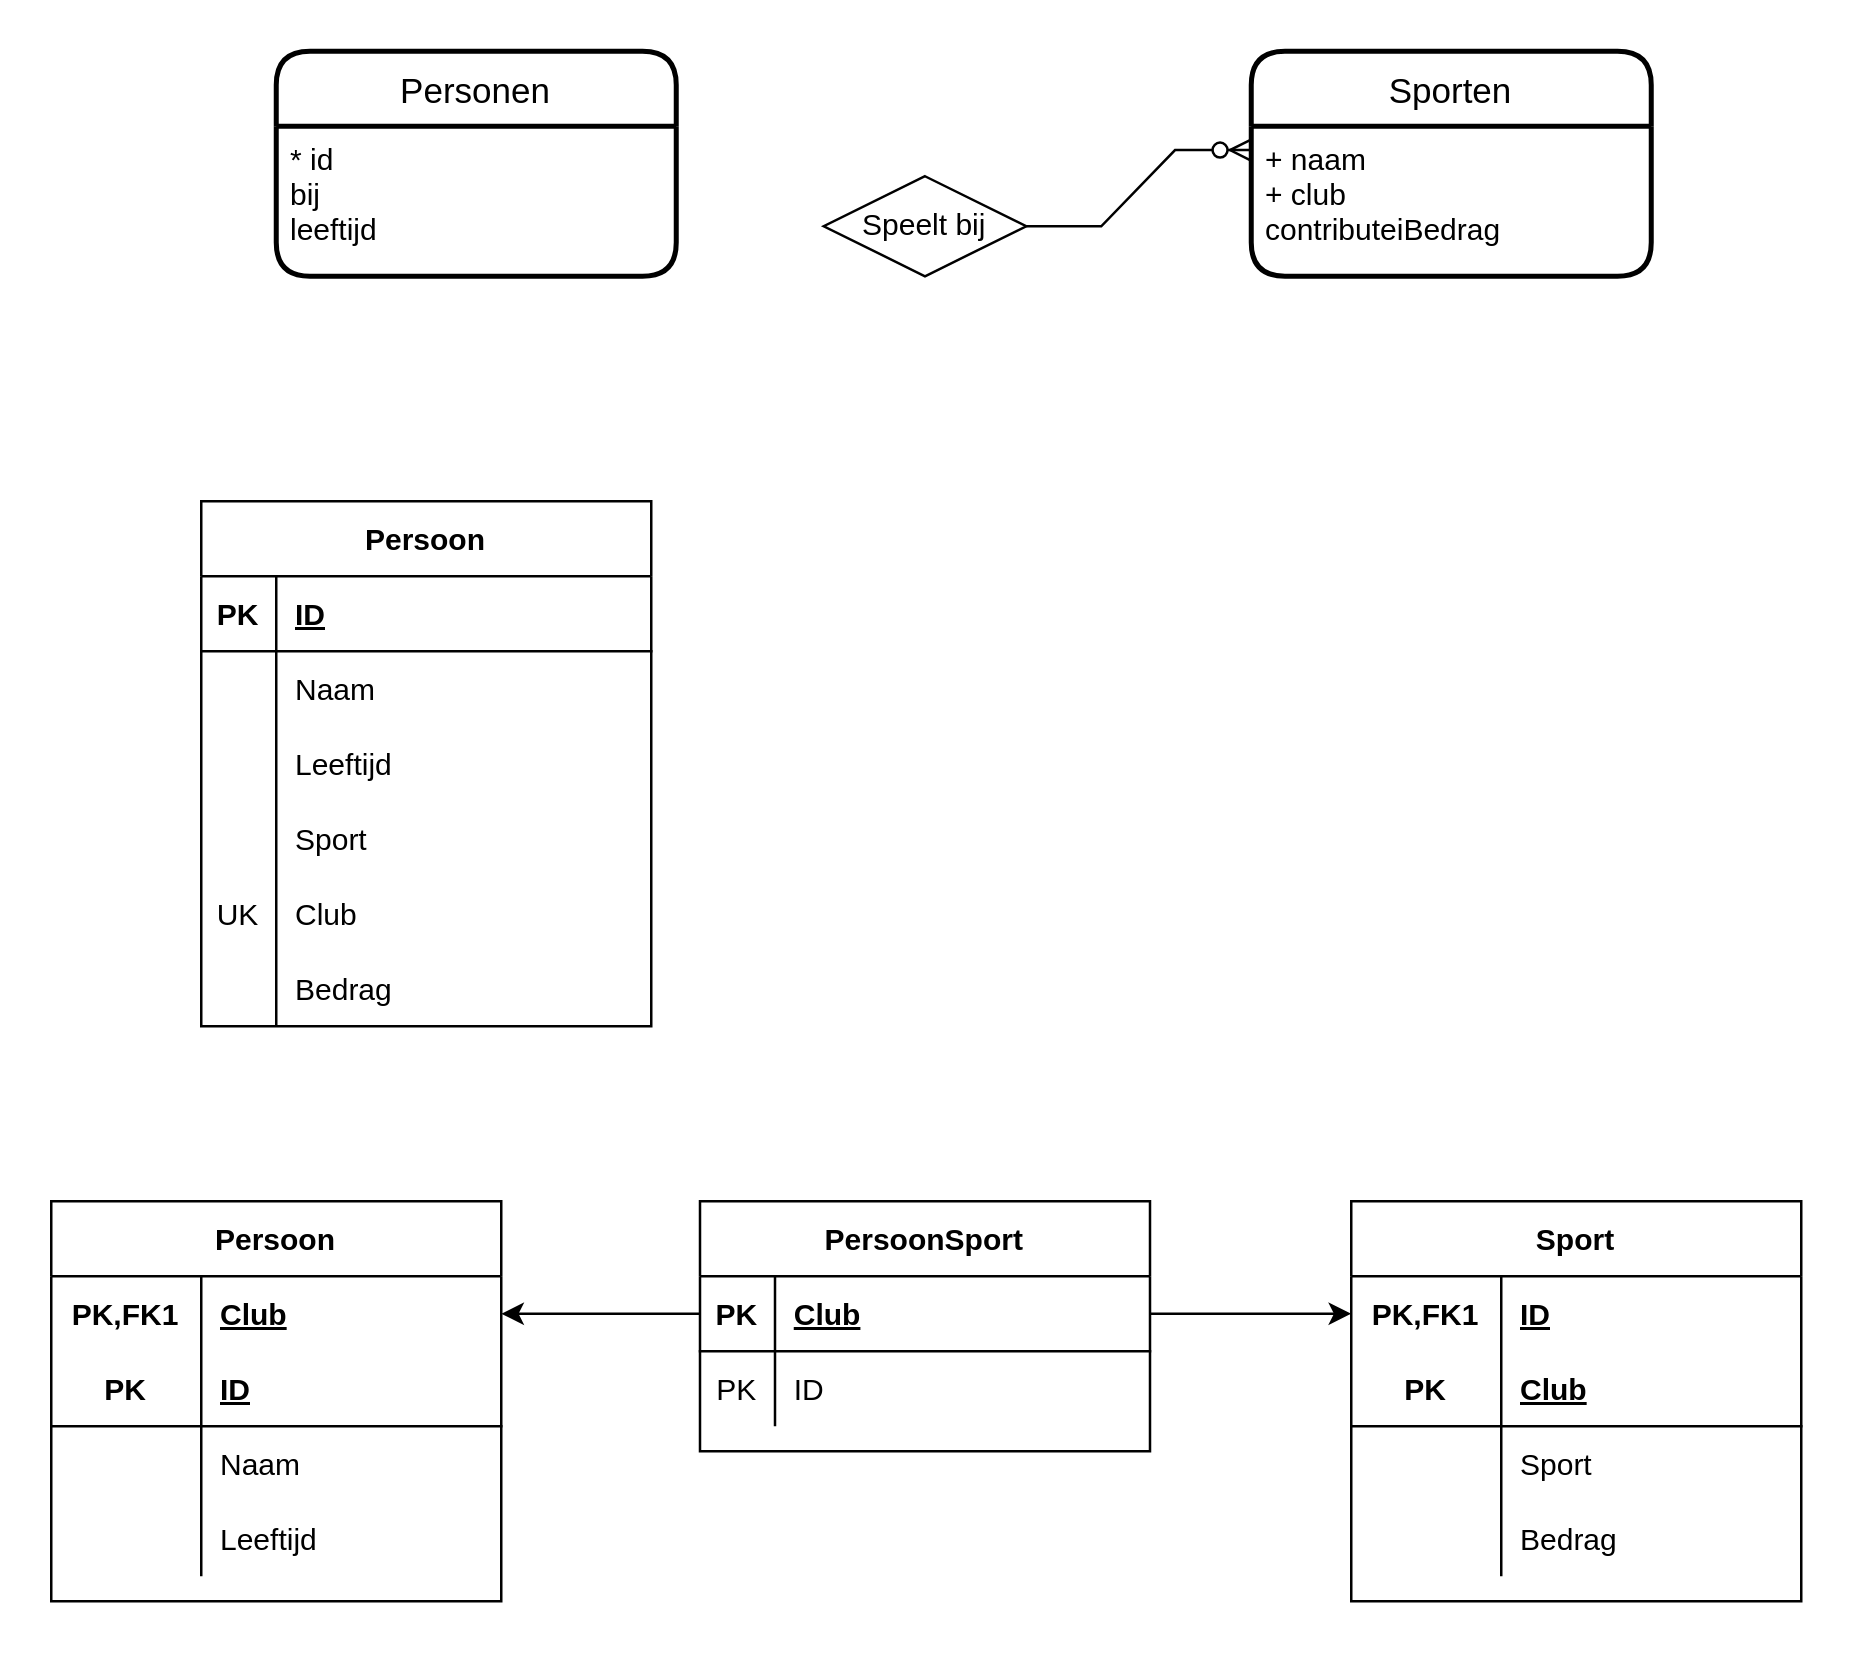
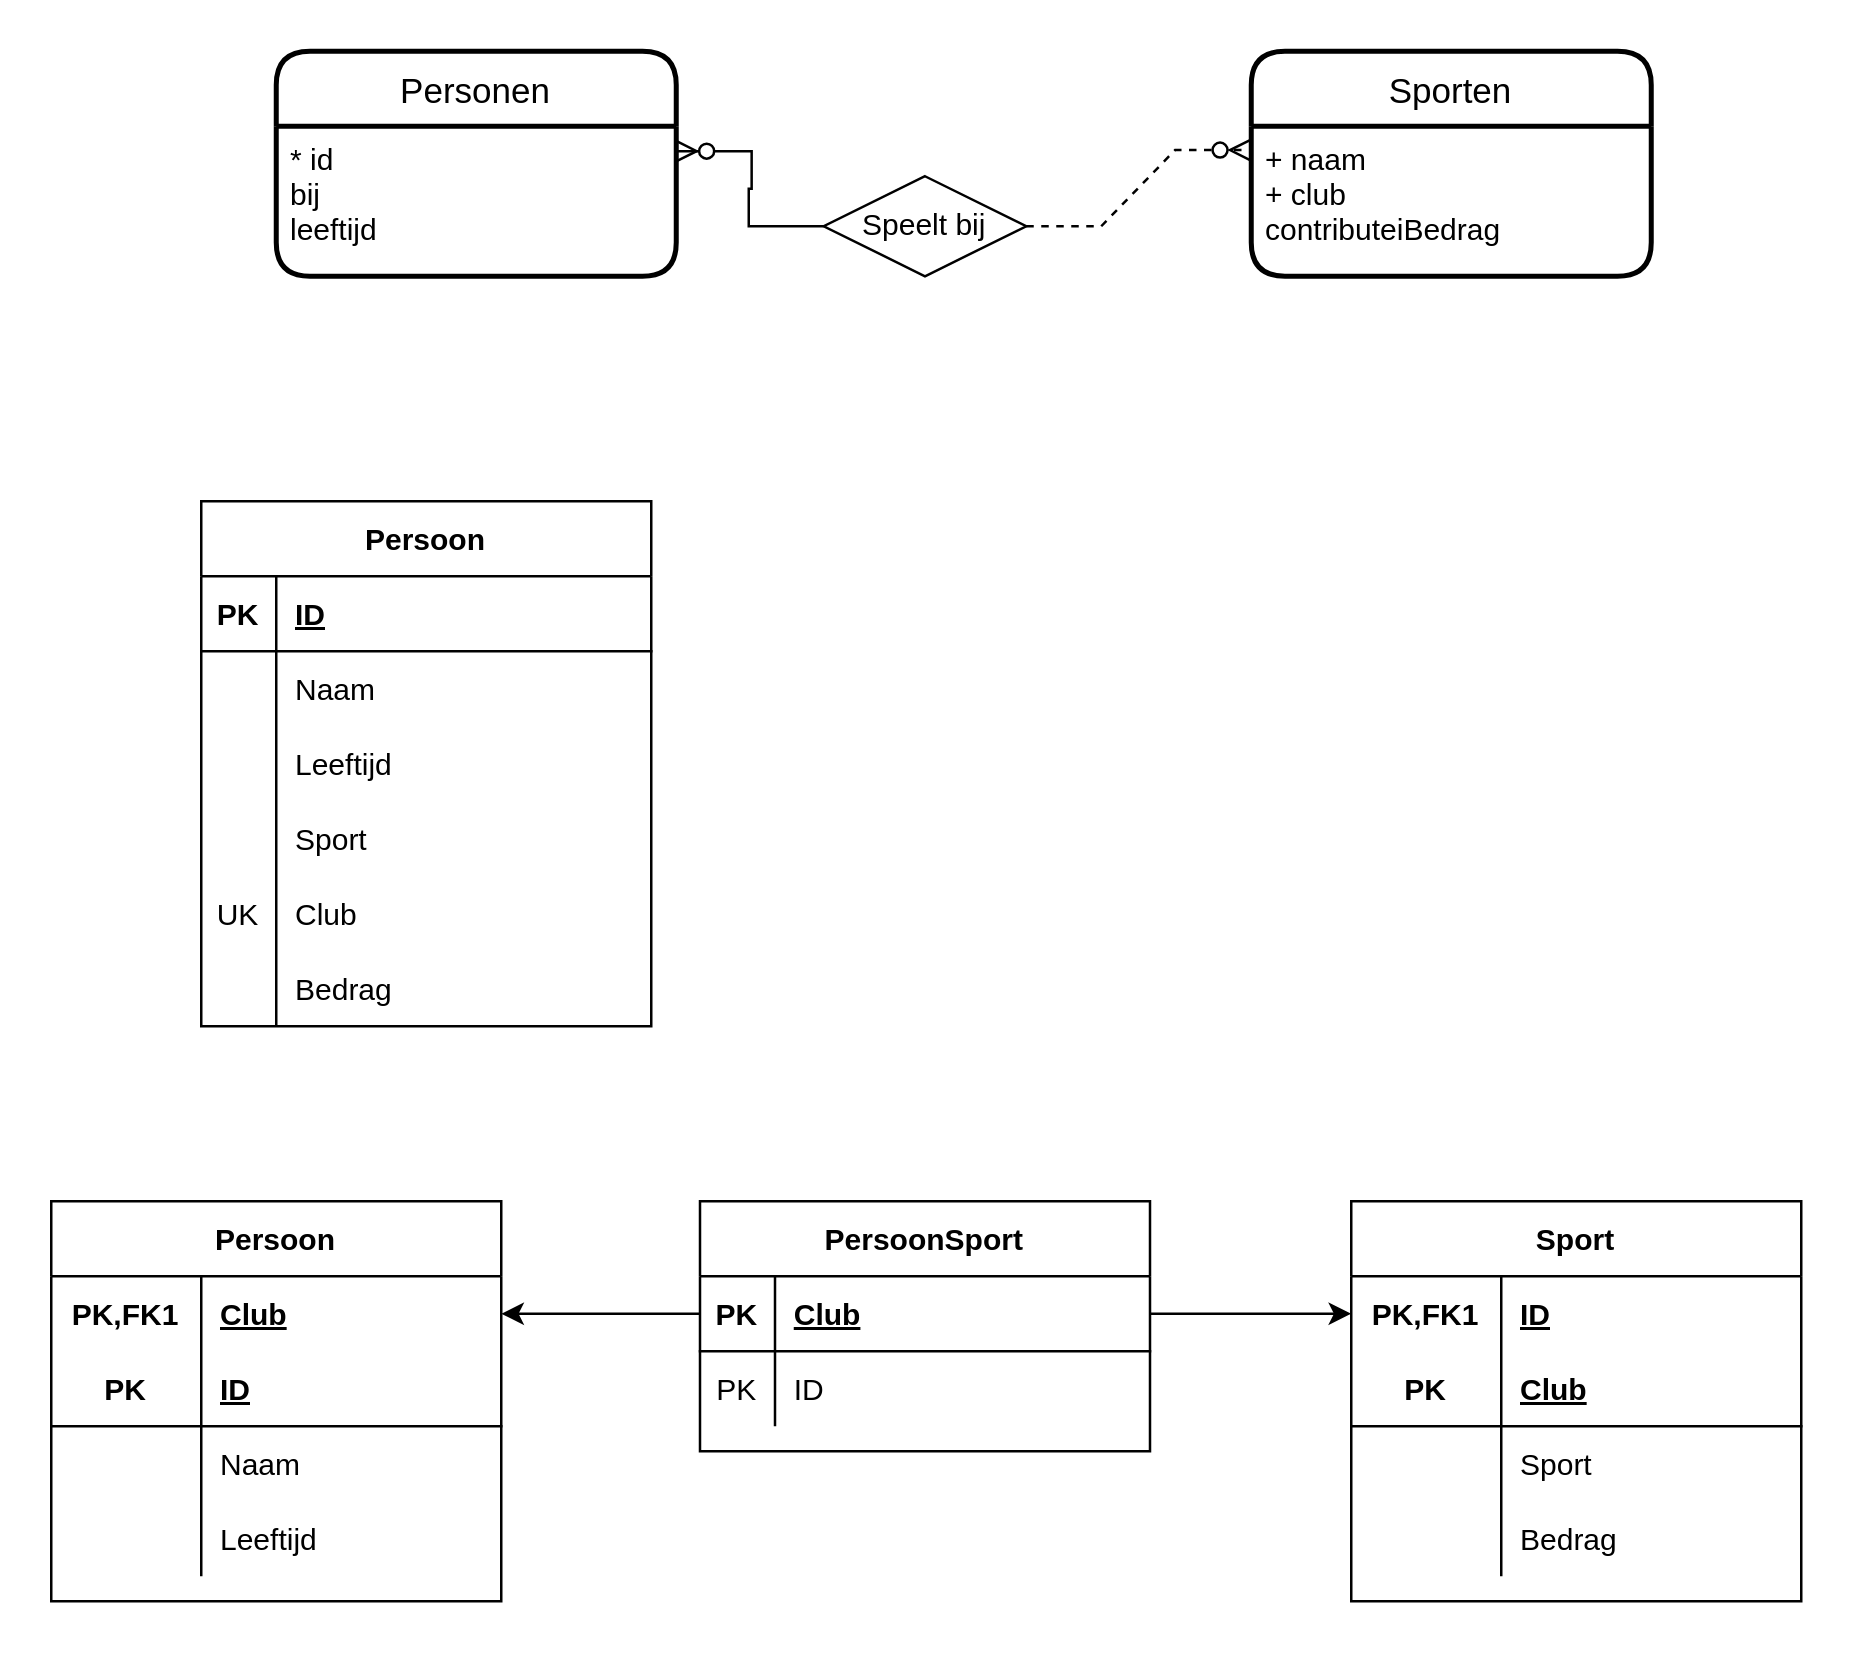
(1124, 203) -> (1124, 203)
none -> (749, 204)
